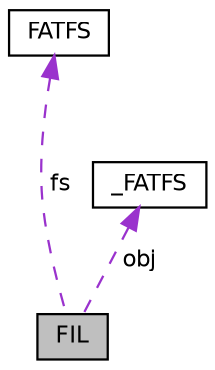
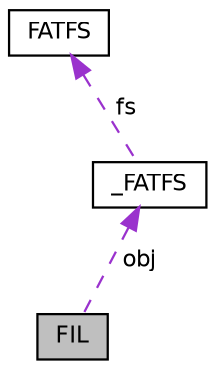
(42, 197) -> (110, 119)
